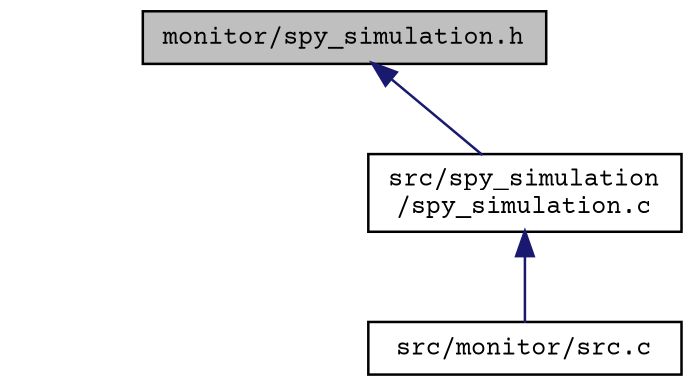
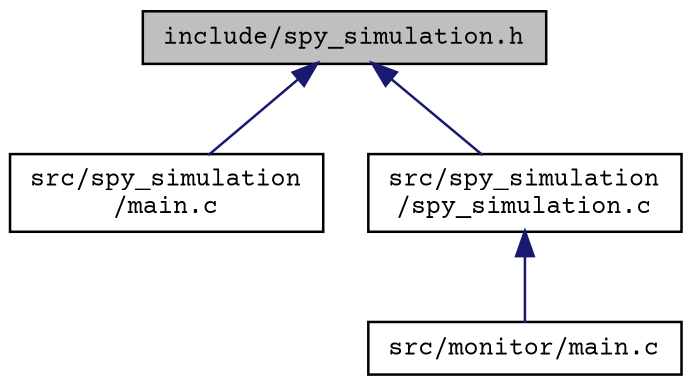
(345, 38) -> (345, 38)
none -> (167, 193)
(525, 348) -> (525, 348)
